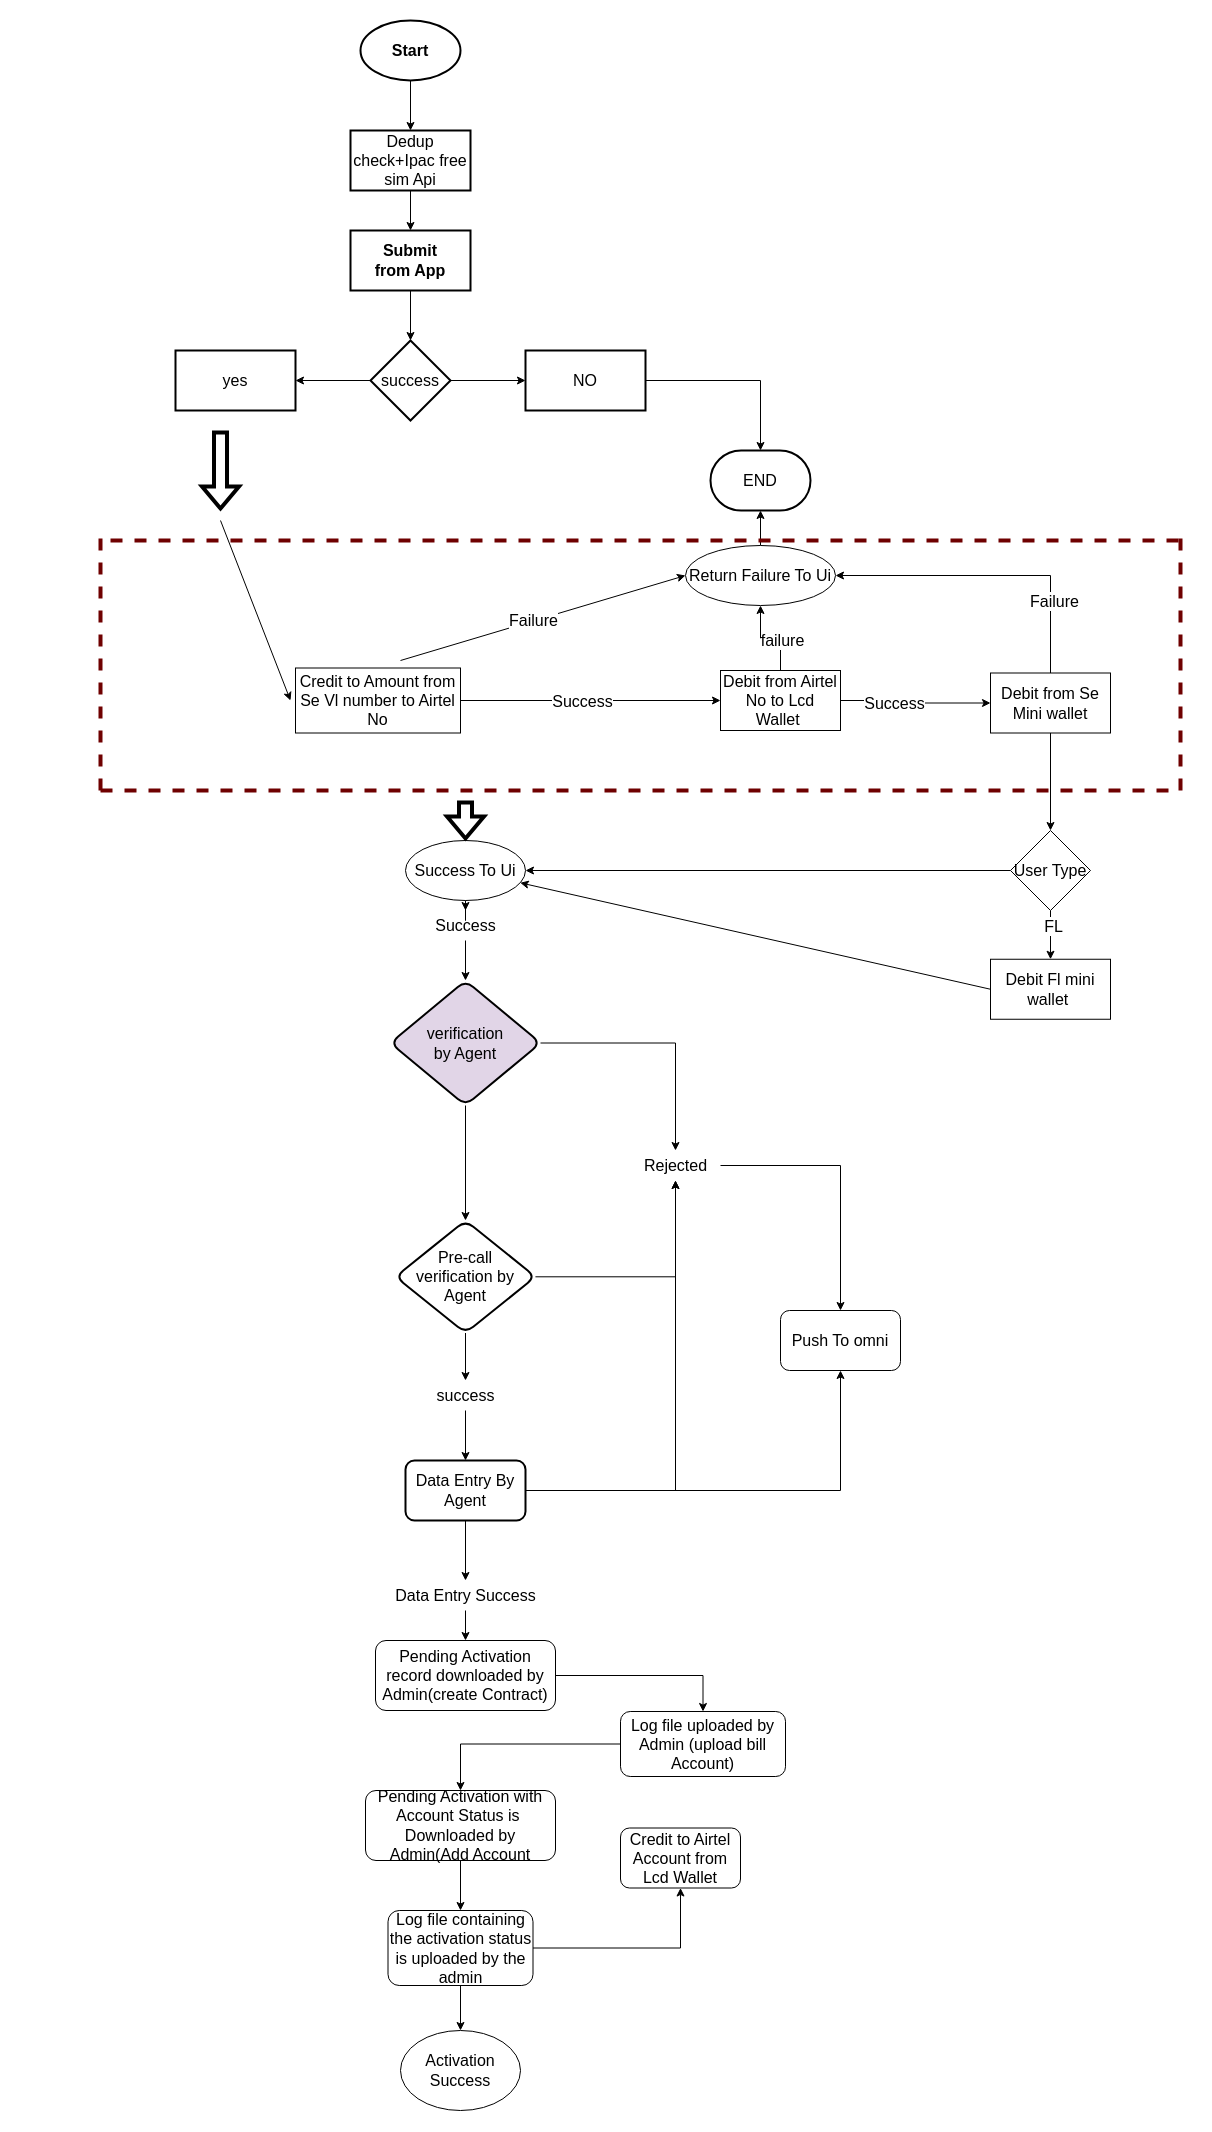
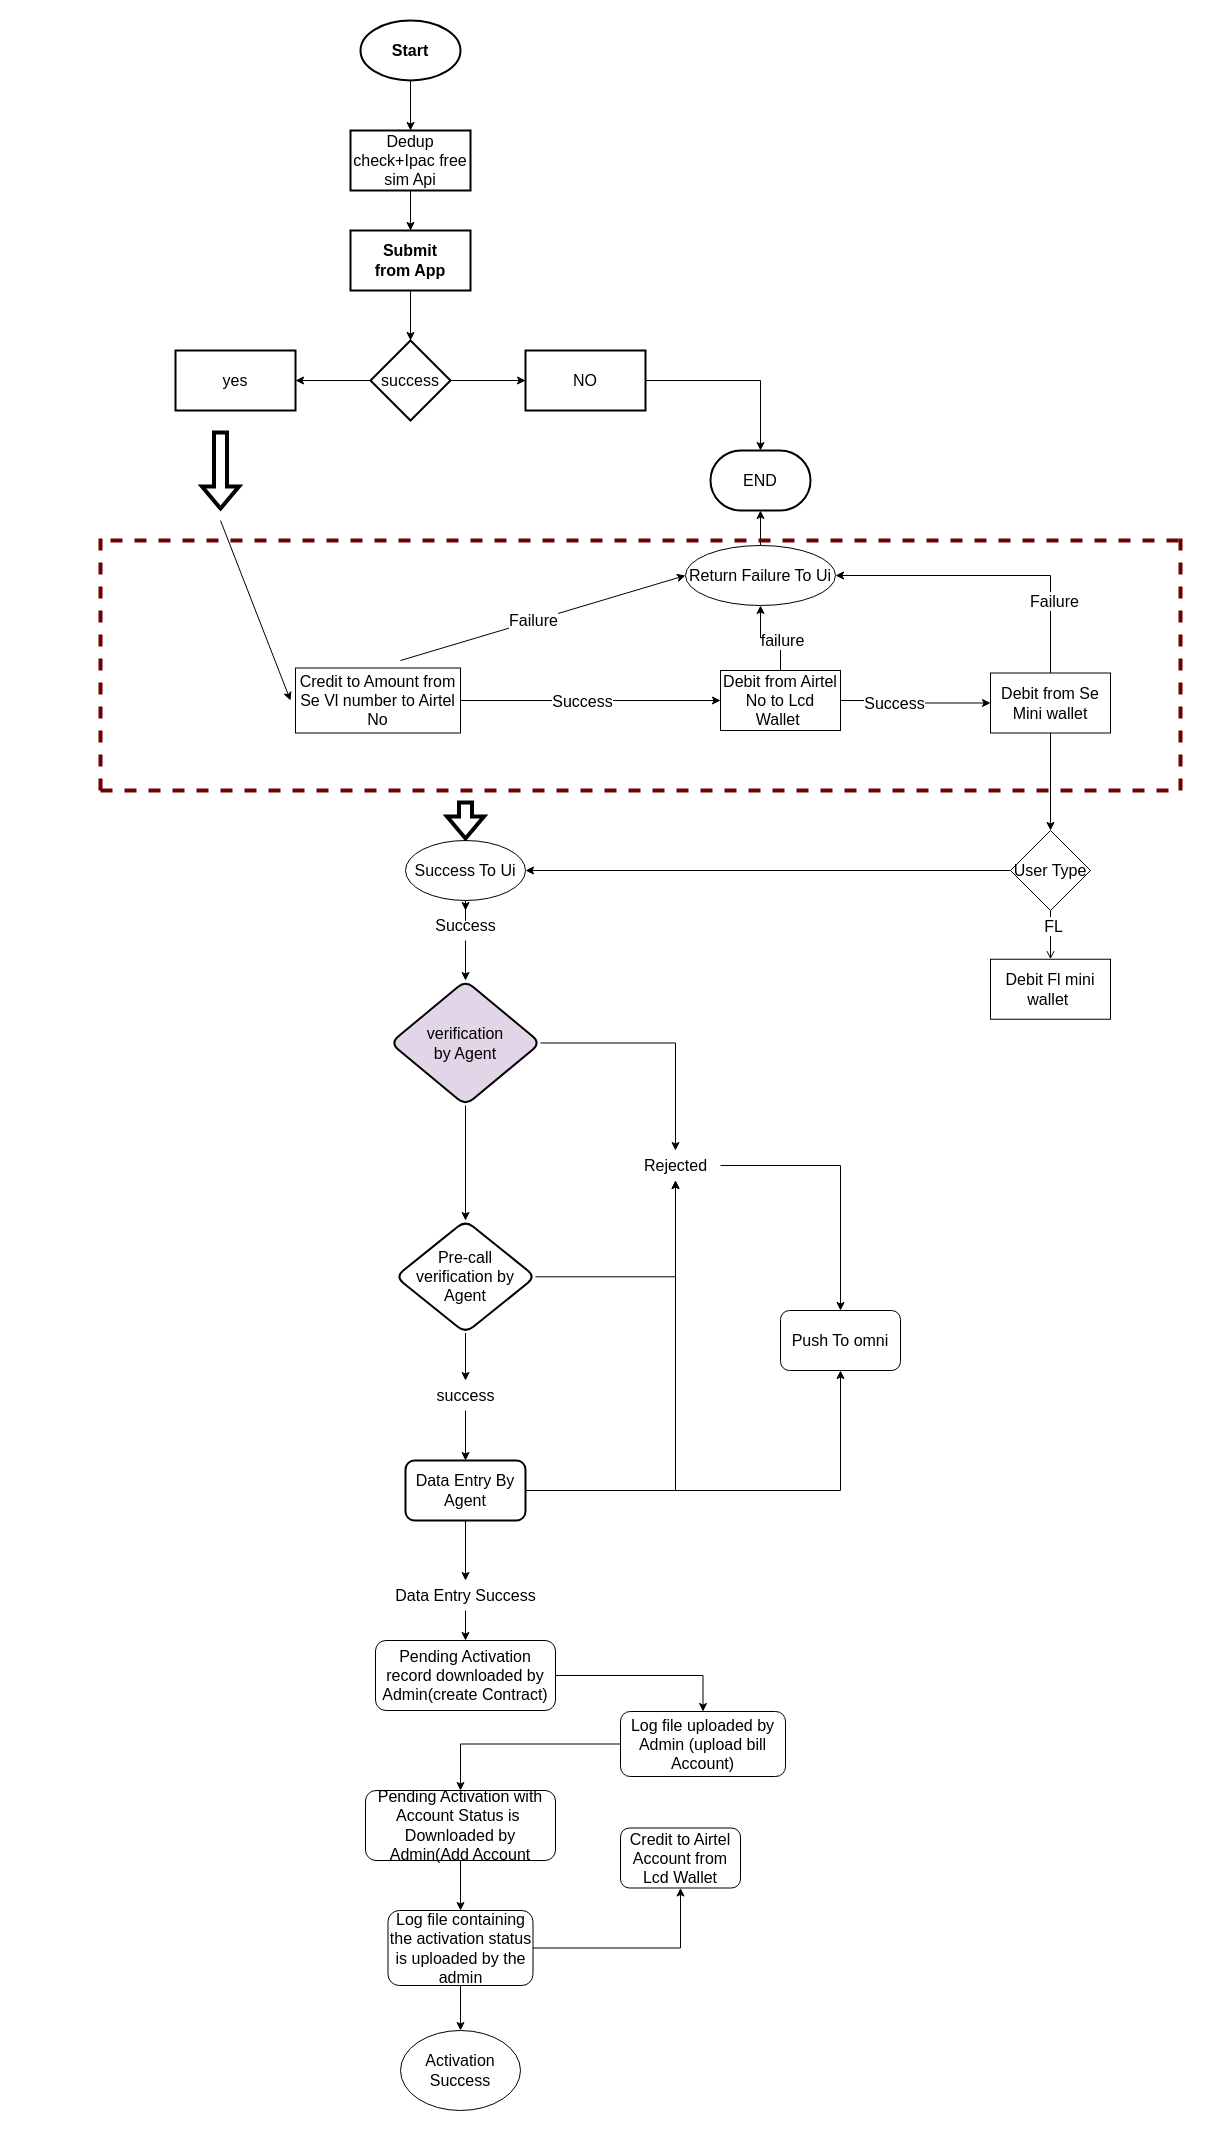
(759, 937) -> none
(1051, 951) -> (1051, 952)
